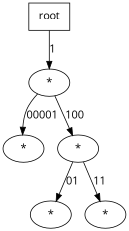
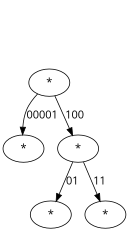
(49, 17) -> none
